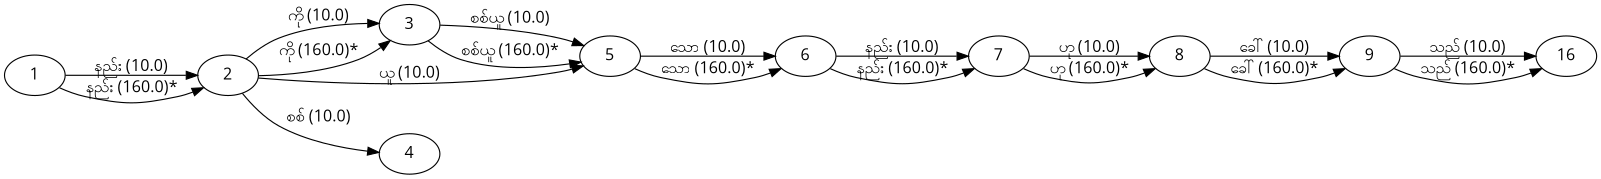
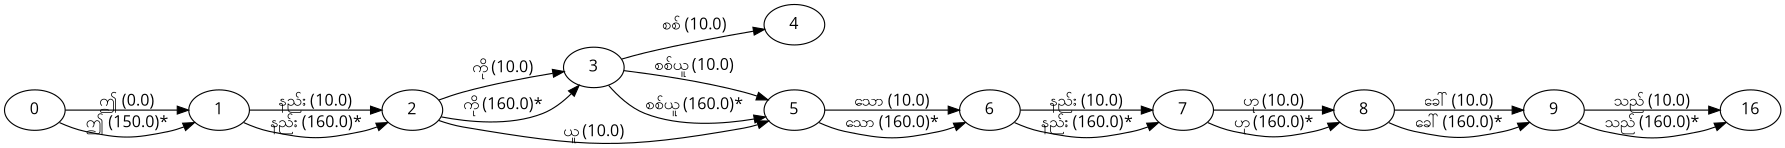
none -> (35, 110)
(299, 135) -> (687, 43)
